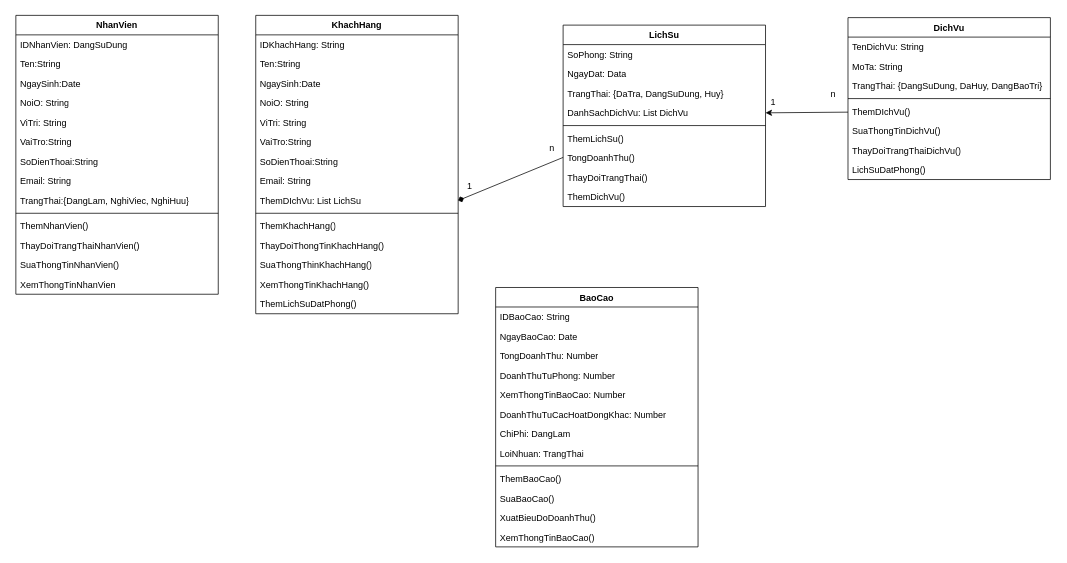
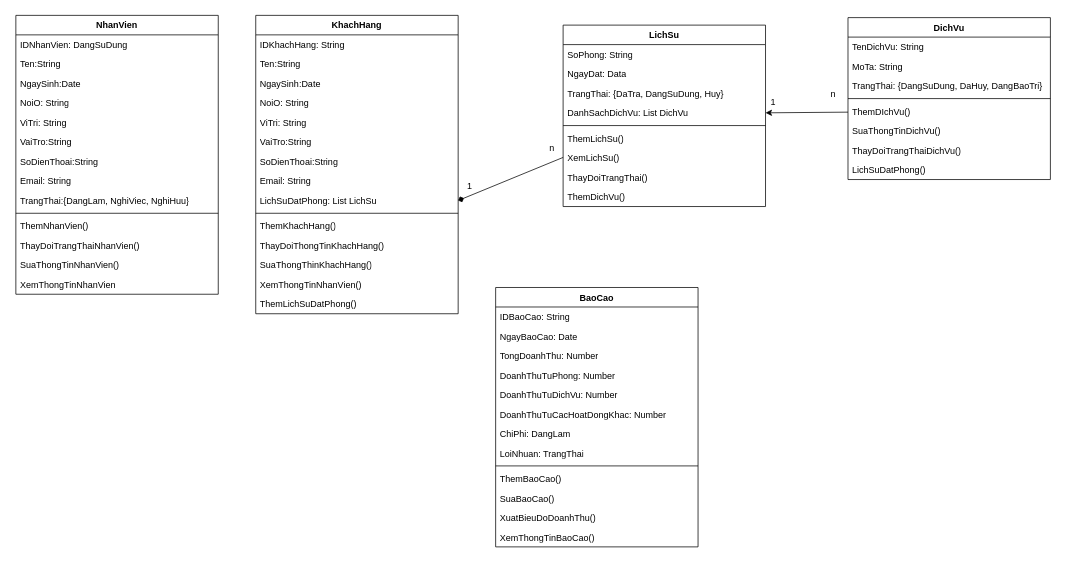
(603, 159) -> (594, 159)
(312, 202) -> (321, 202)
(314, 286) -> (310, 286)
(559, 396) -> (557, 396)
